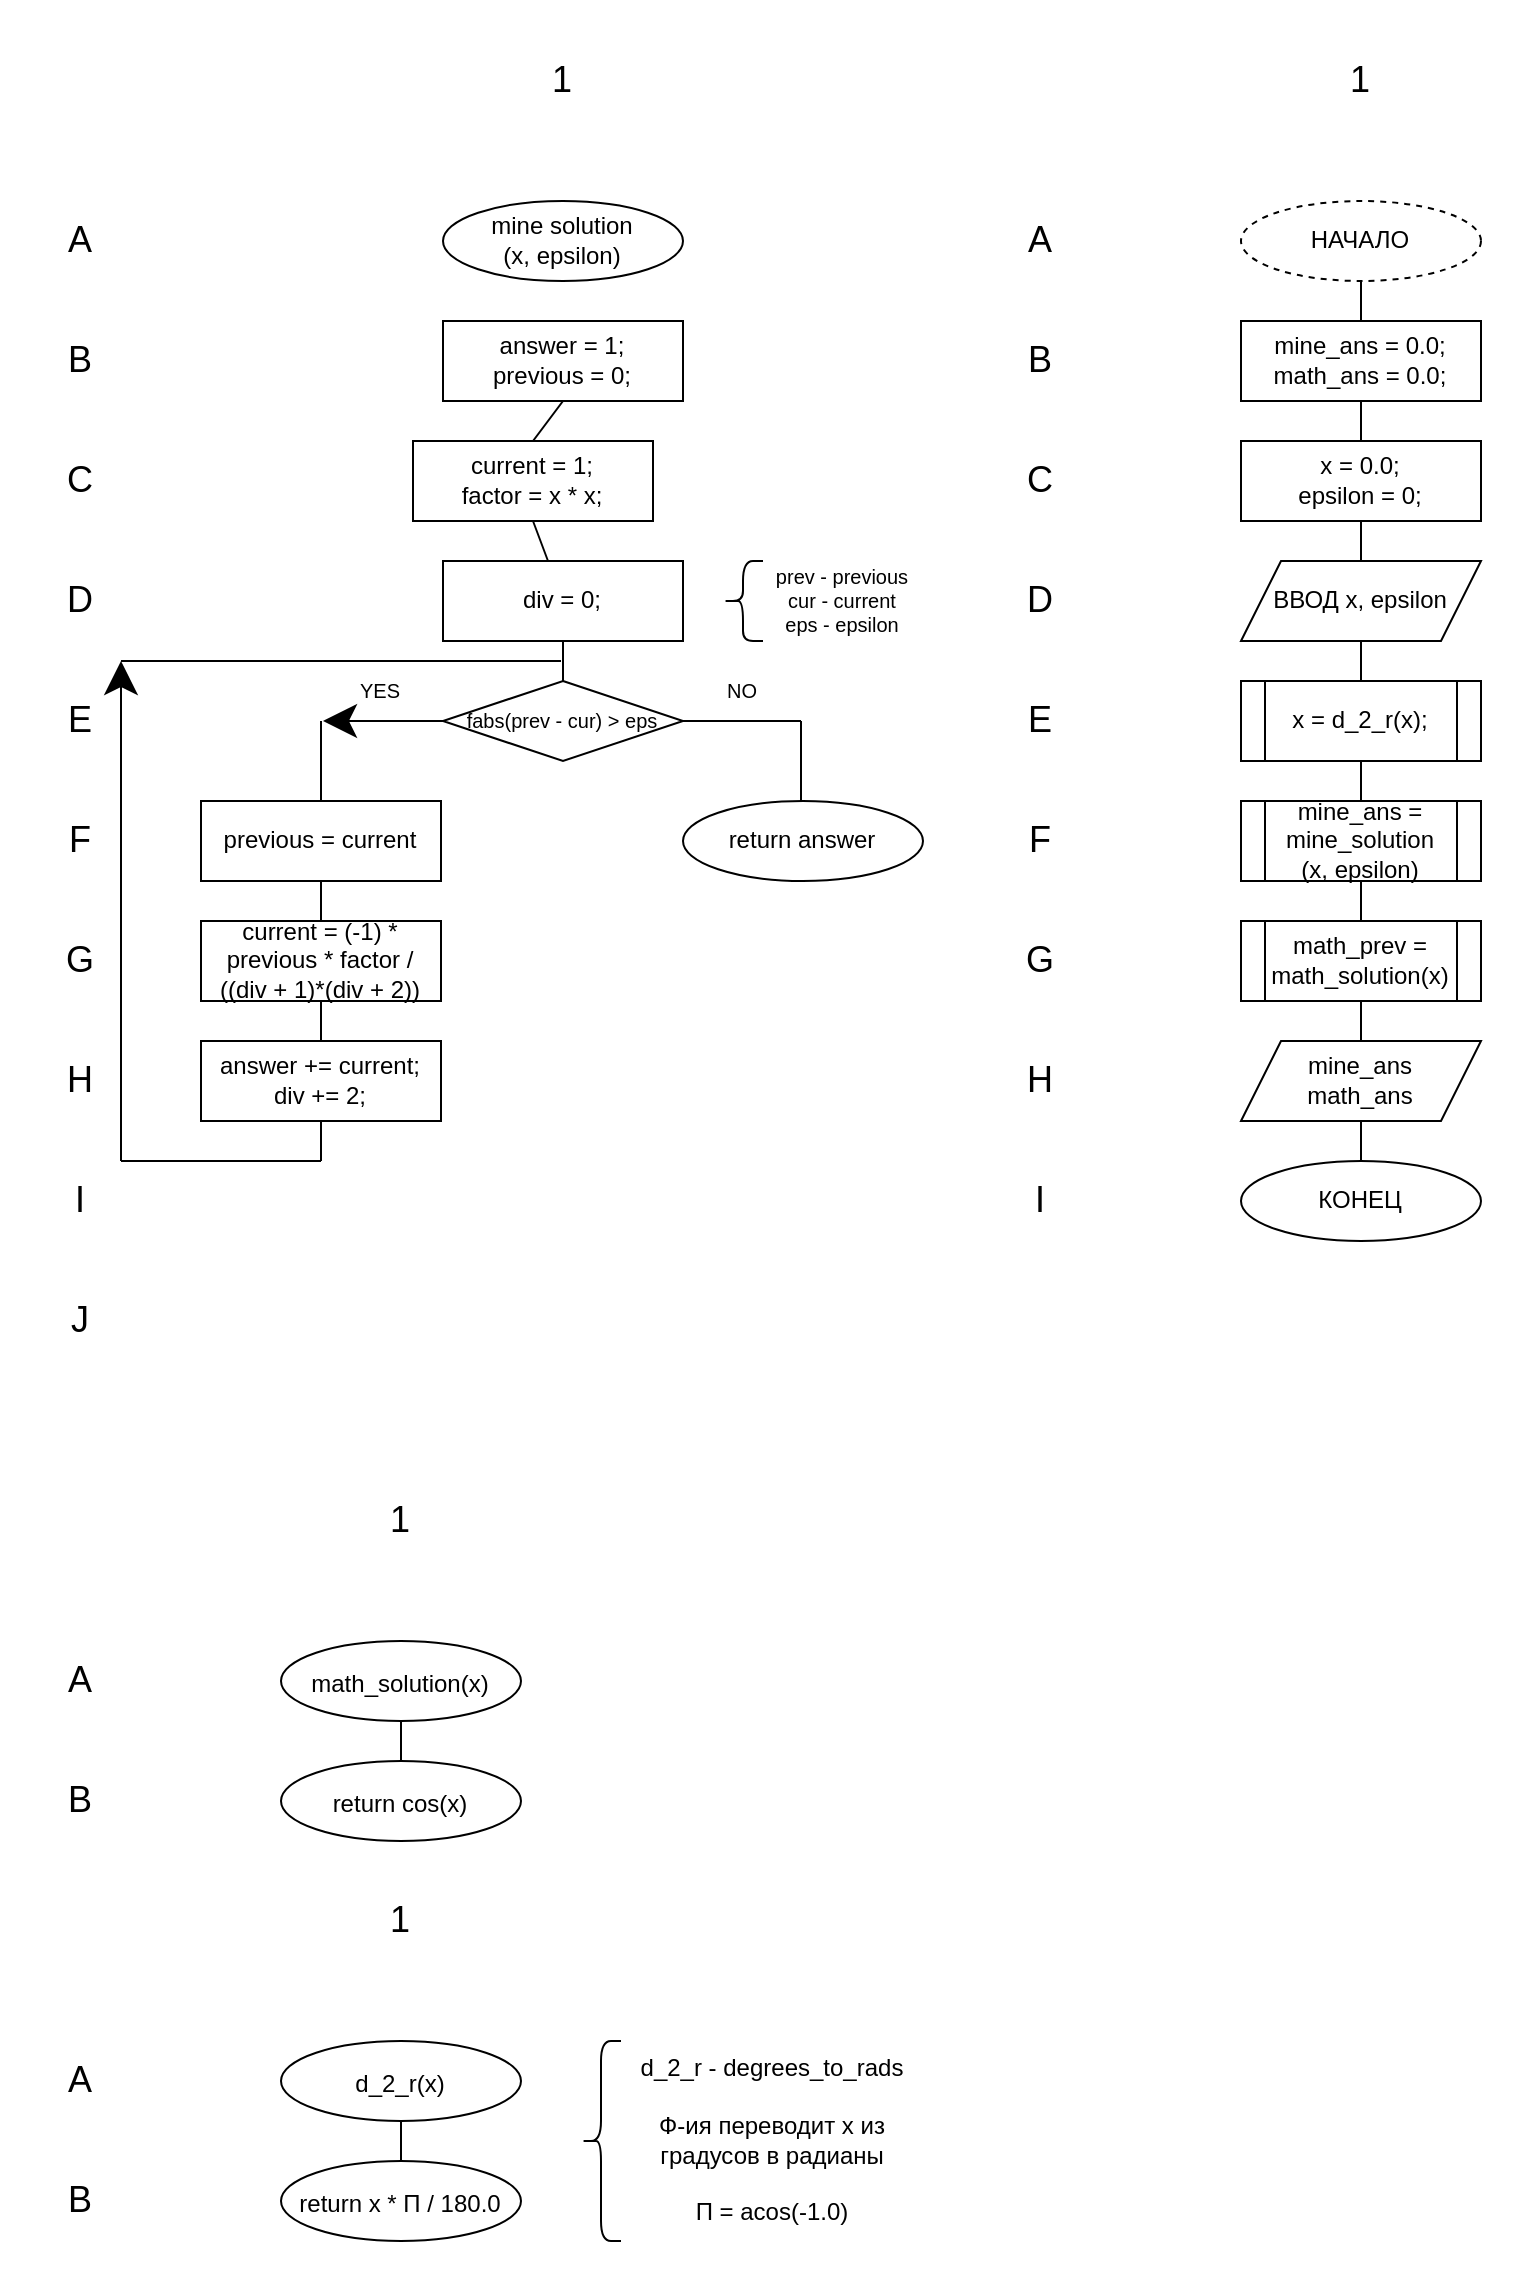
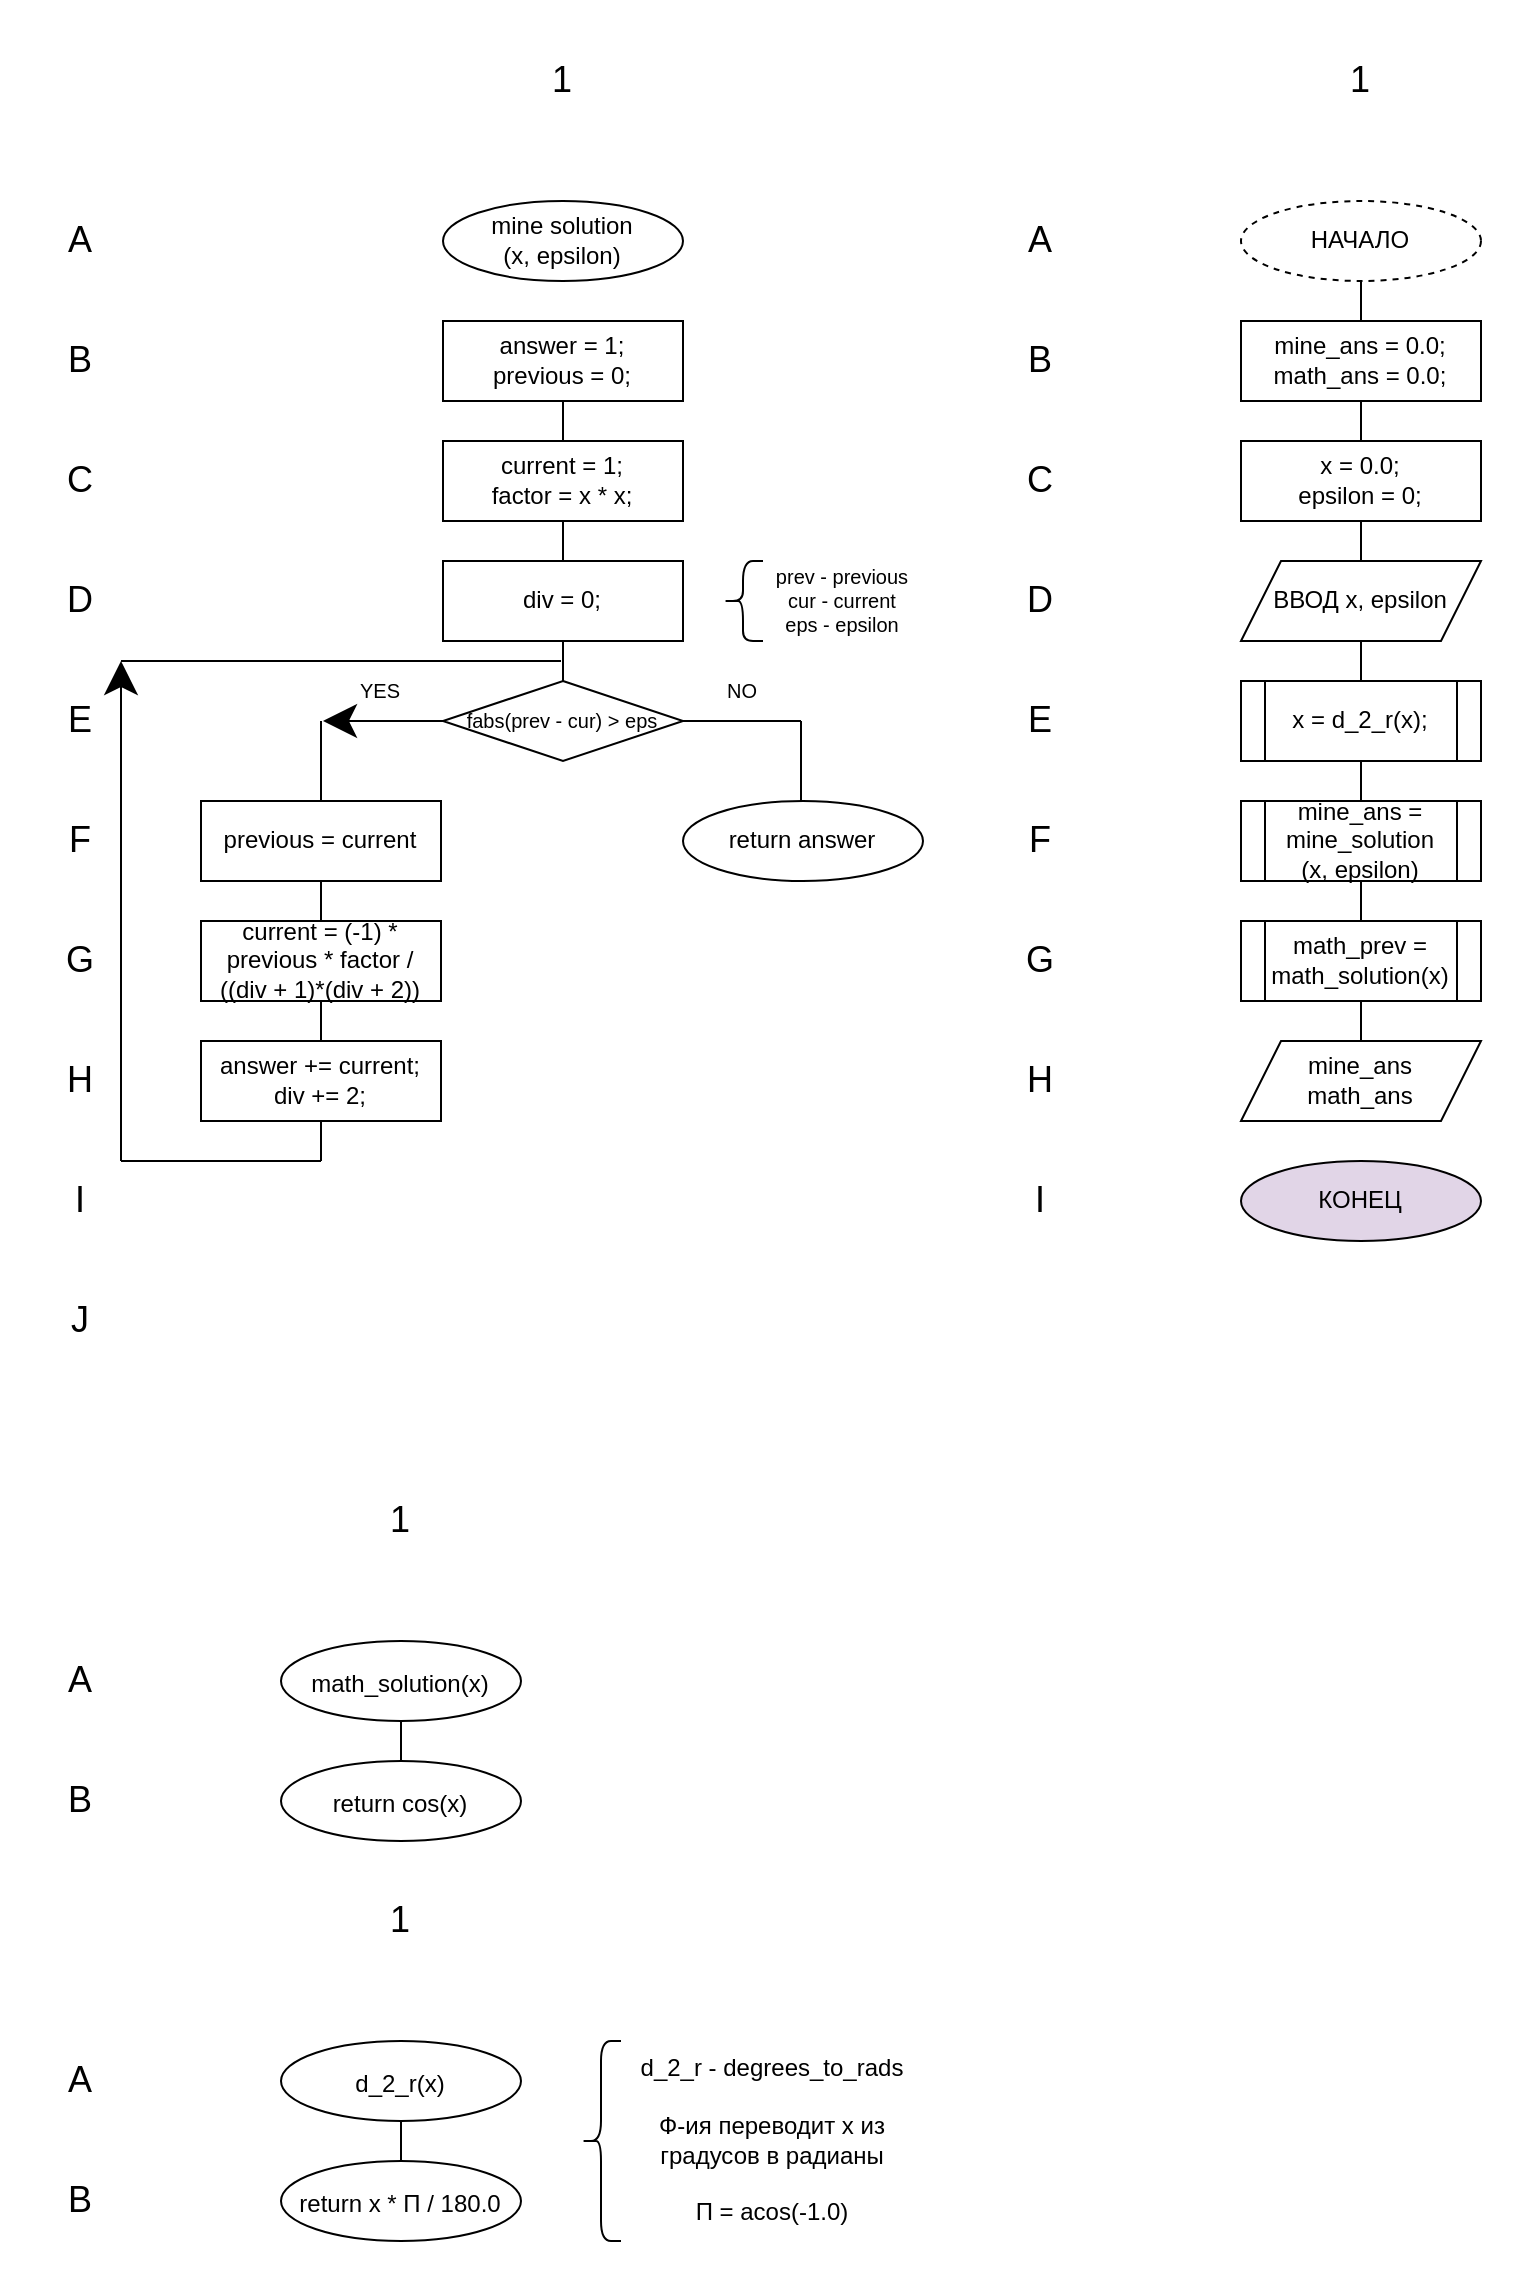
(533, 481) -> (563, 481)
(1361, 1141) -> none
(1361, 1201) -> (1361, 1201)
